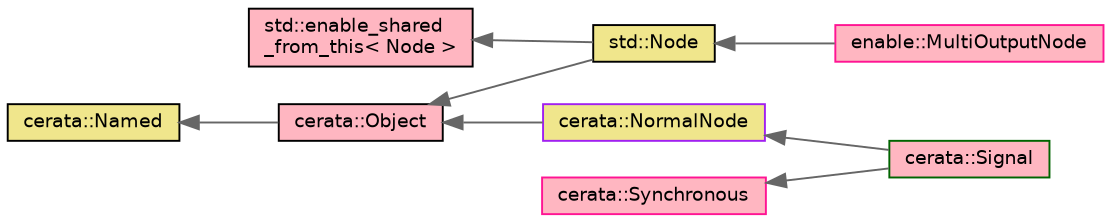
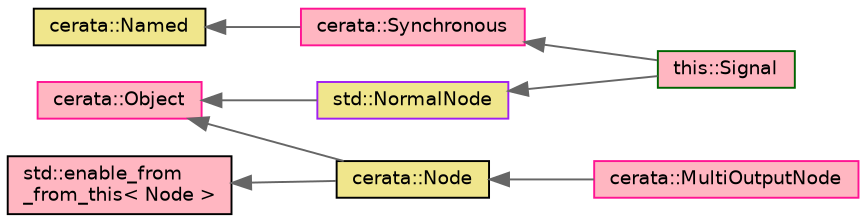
(361, 38) -> (120, 185)
(654, 43) -> (413, 179)
(969, 43) -> (726, 179)
(239, 123) -> (263, 27)
(361, 123) -> (120, 100)
(654, 123) -> (413, 100)
(969, 159) -> (726, 69)
